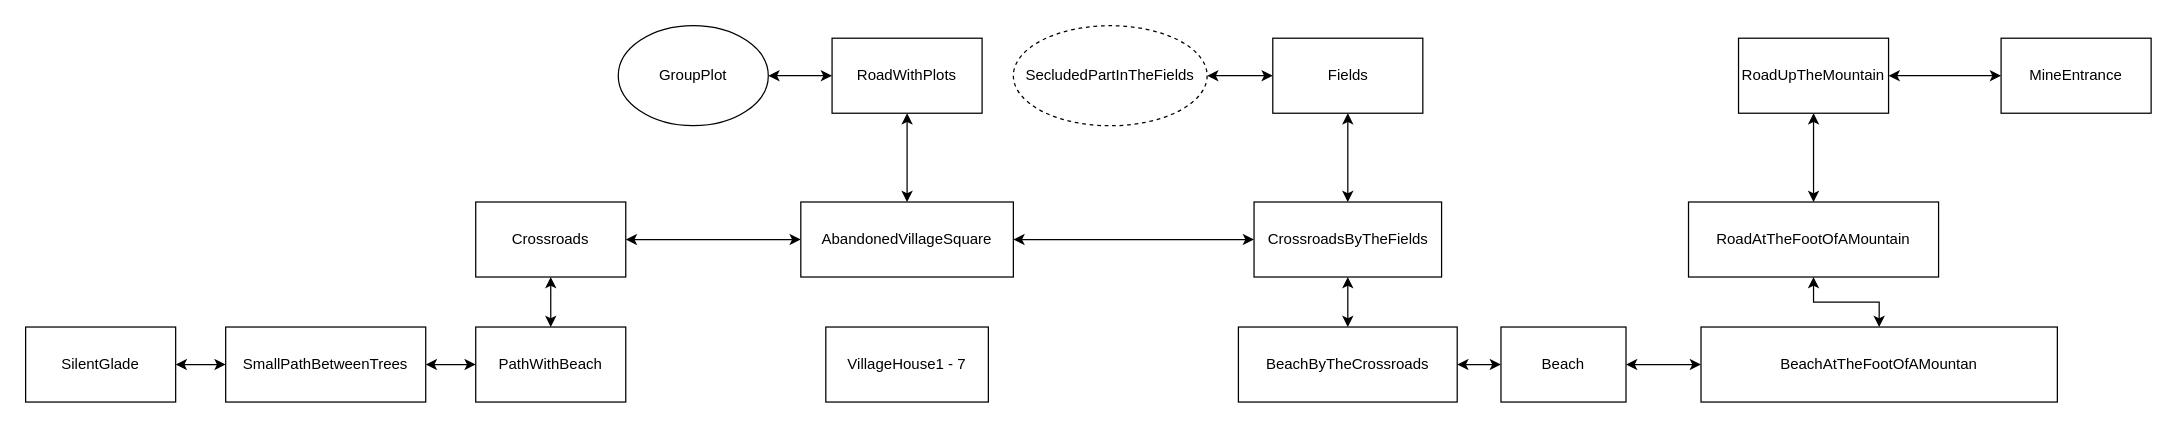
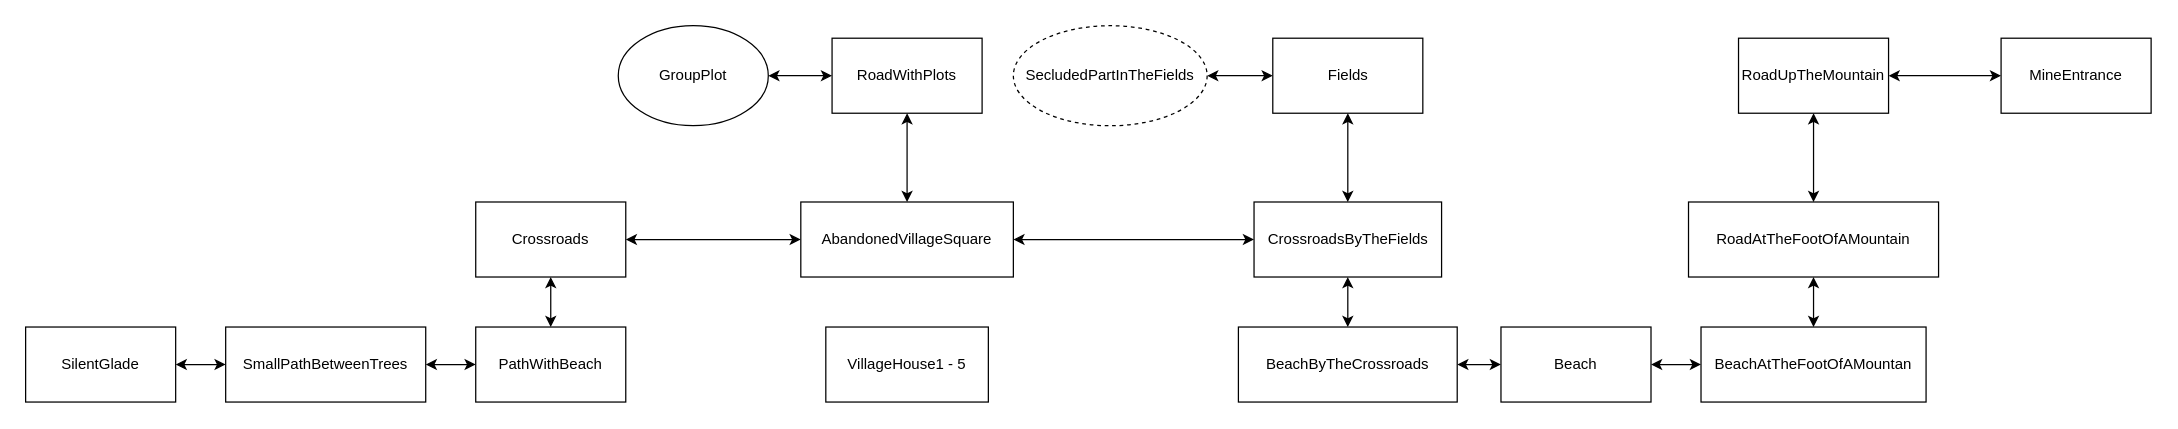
(907, 364) -> (907, 364)
(1563, 364) -> (1576, 364)
(1879, 364) -> (1813, 364)
